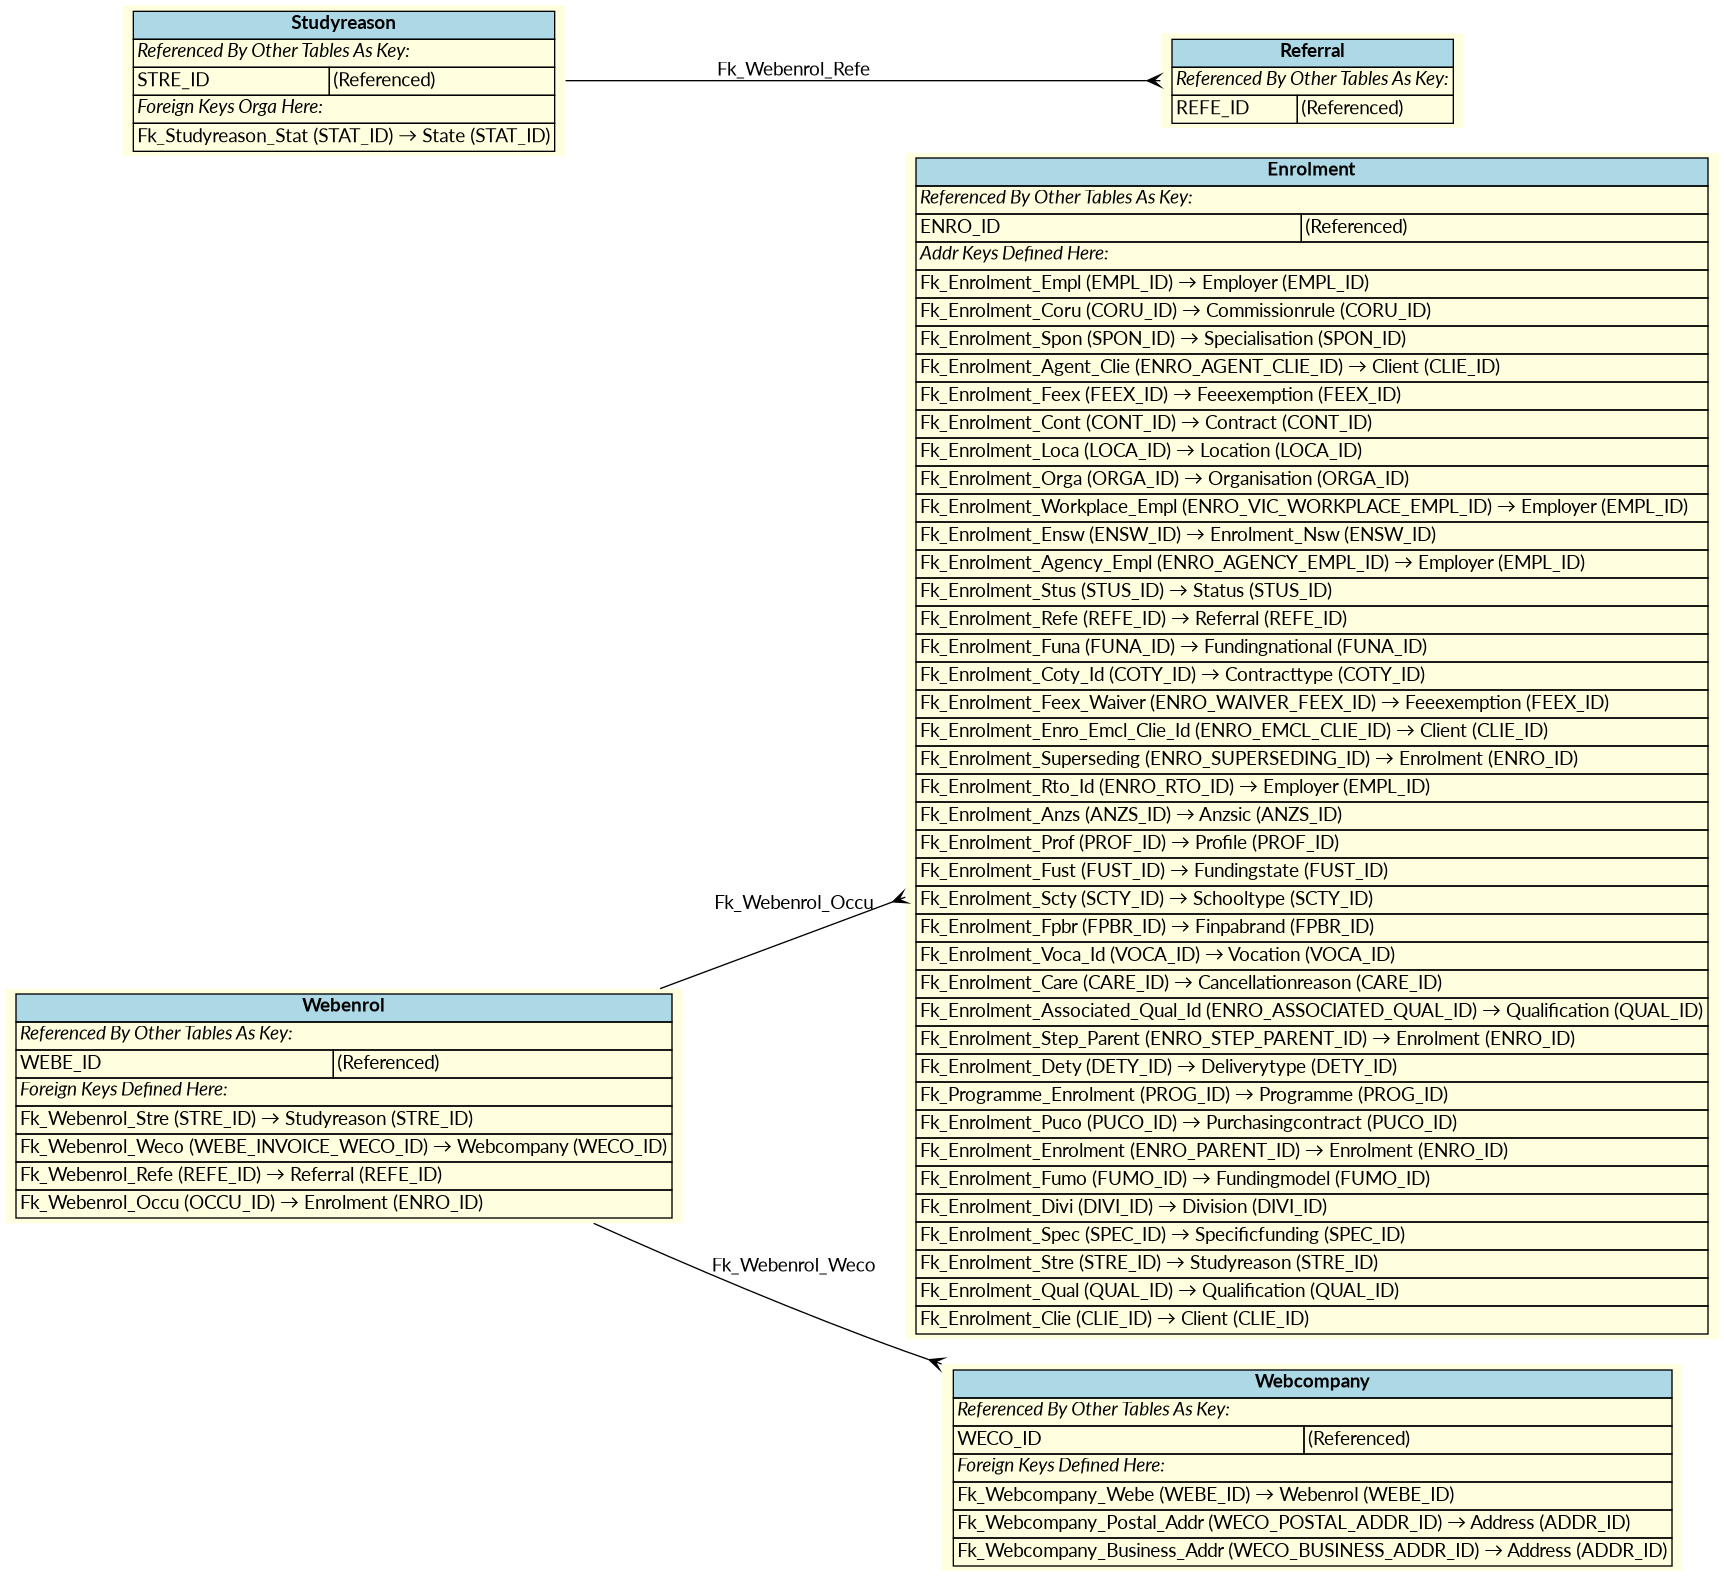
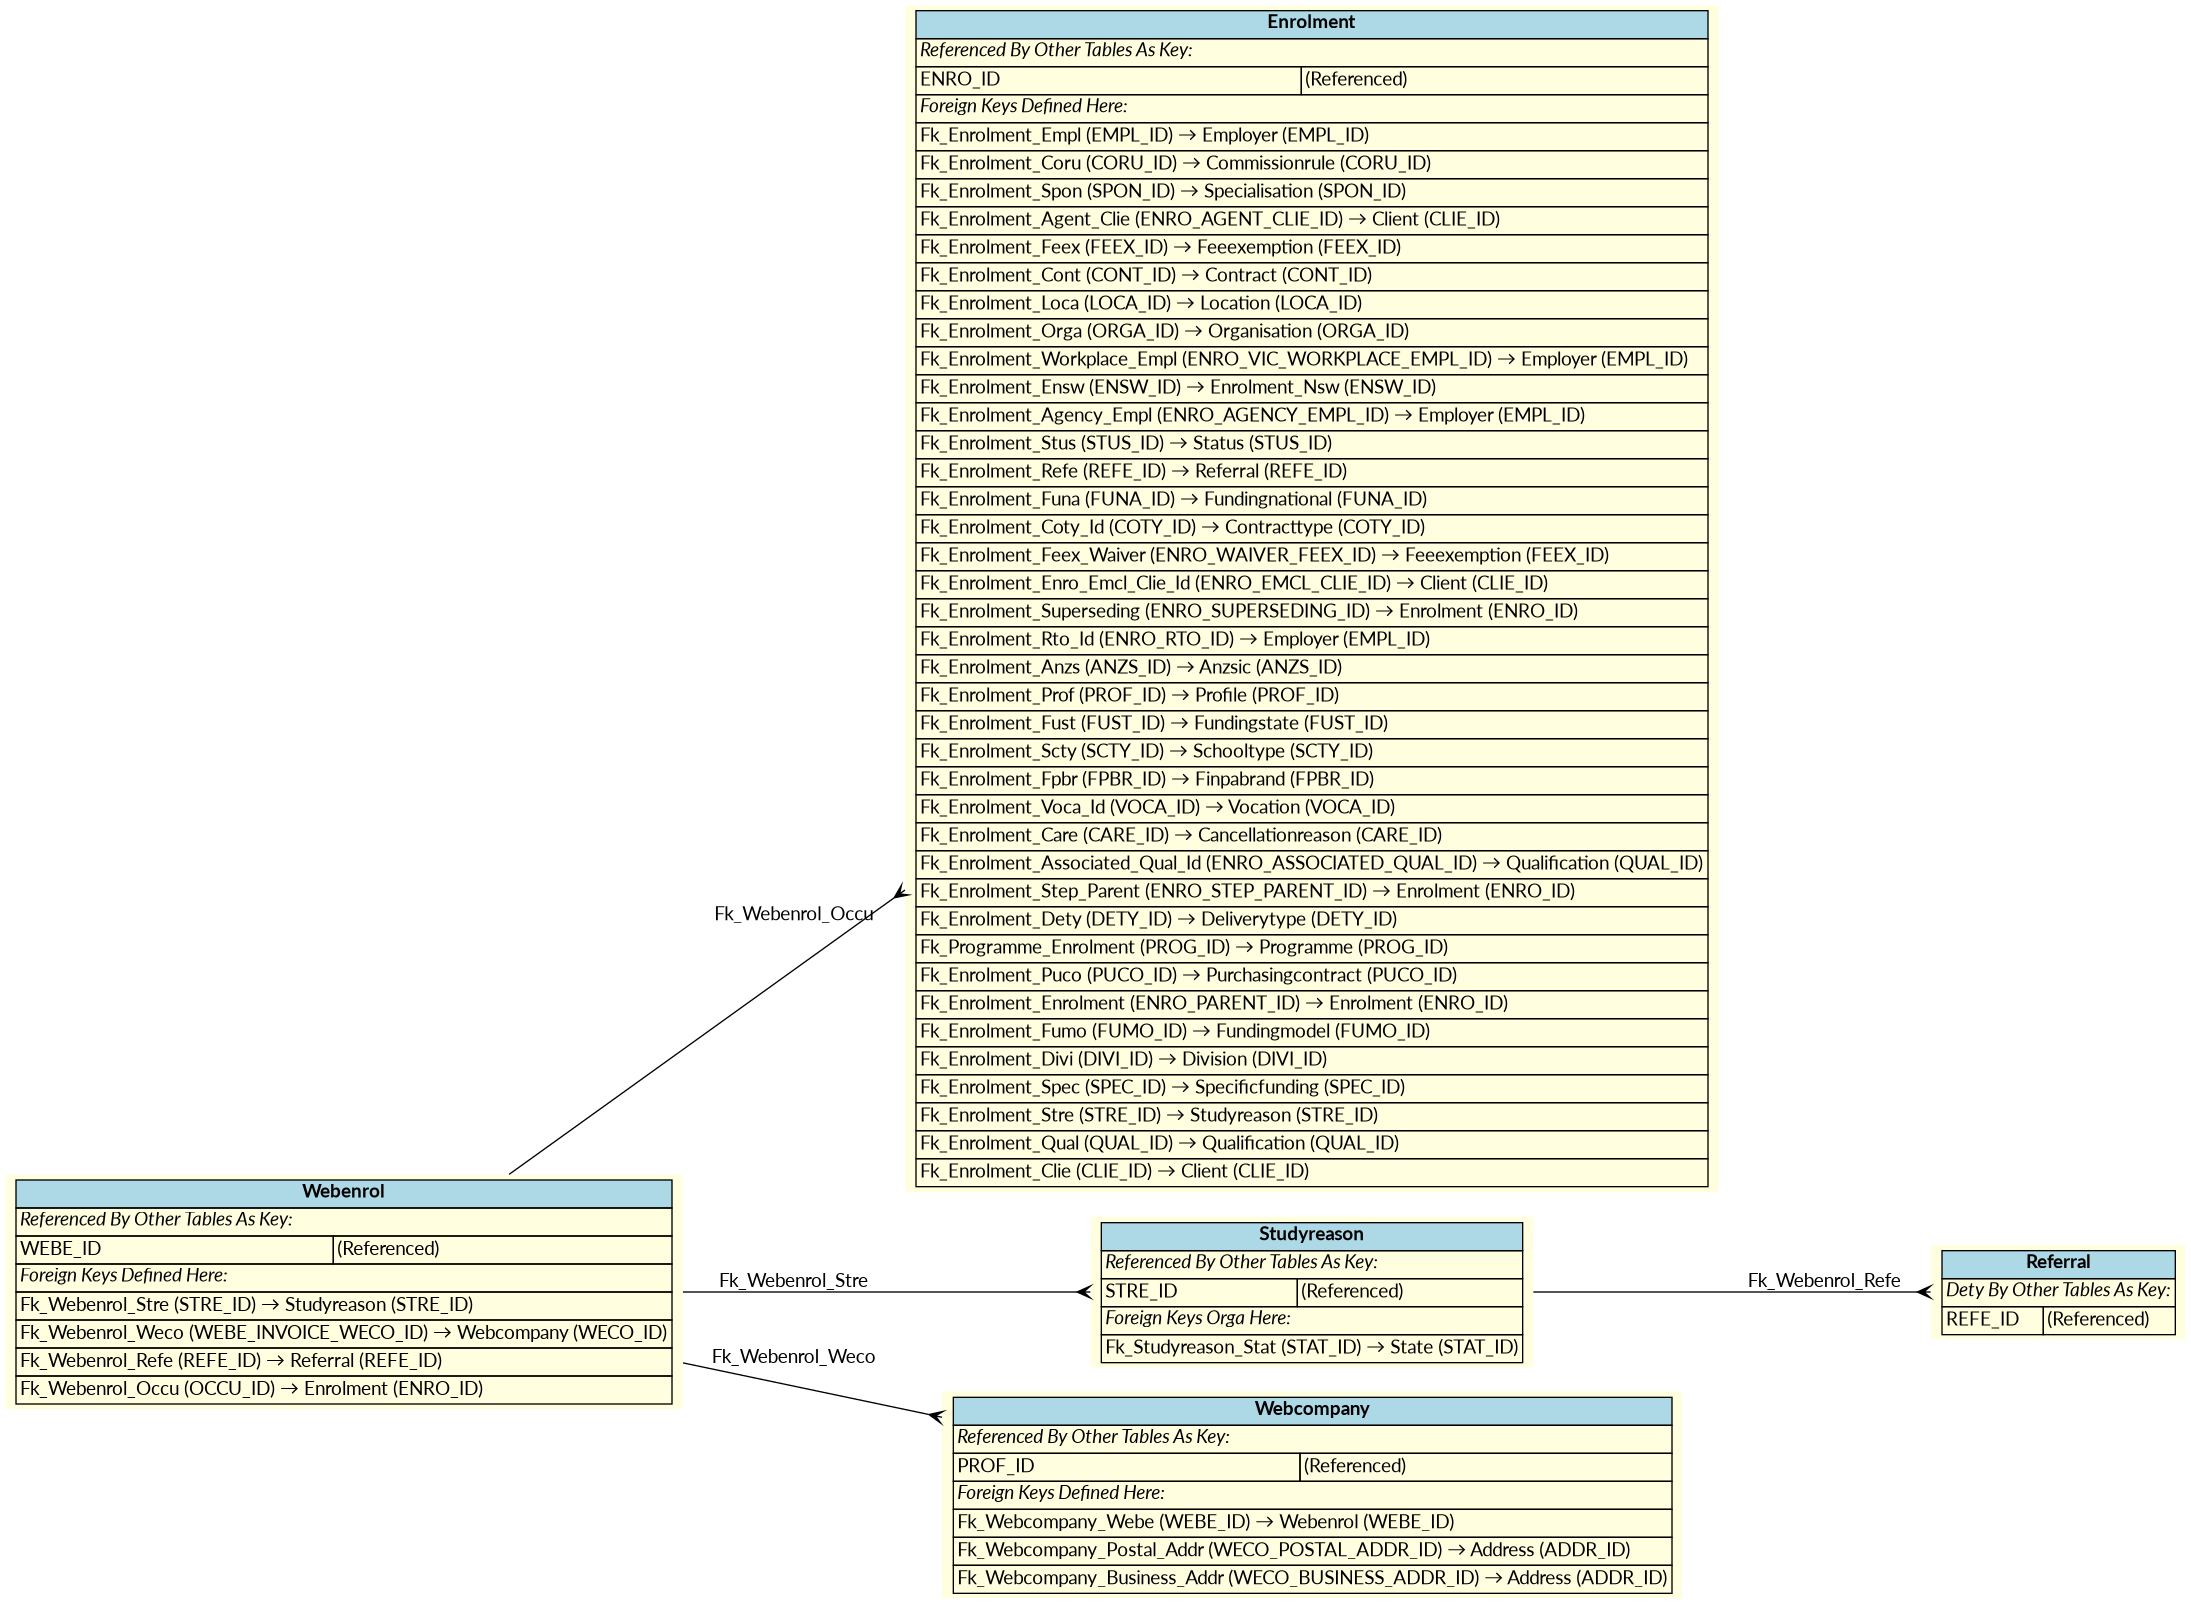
(1313, 79) -> (2059, 1291)
(1015, 254) -> (1025, 107)
none -> (880, 1292)
(1000, 1439) -> (996, 1467)
